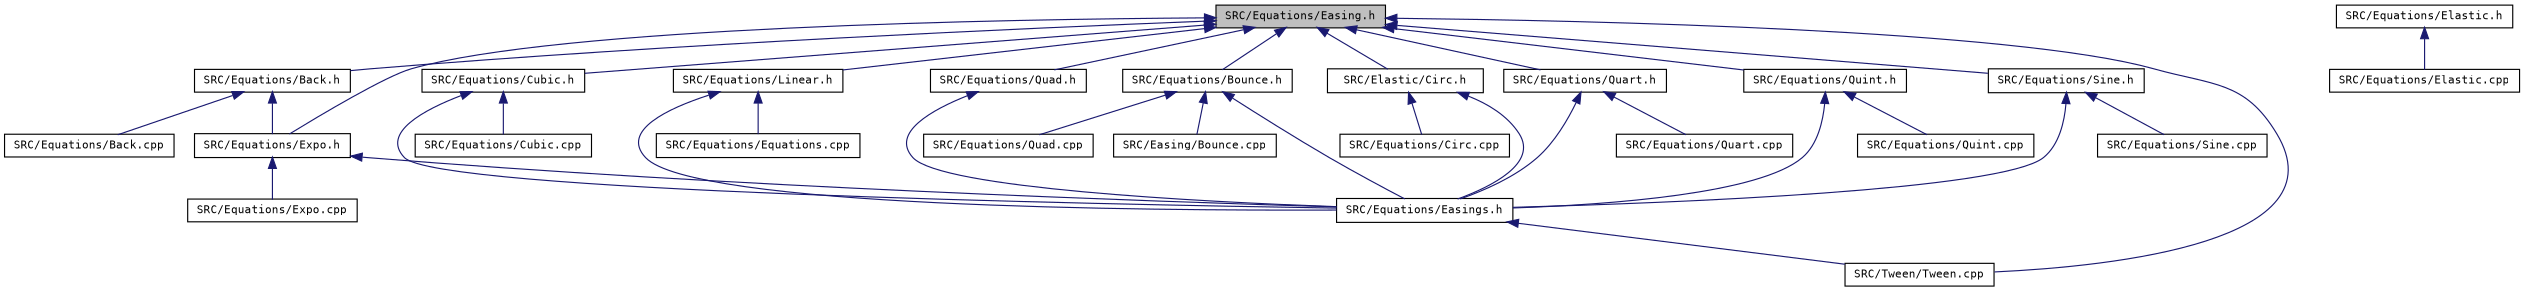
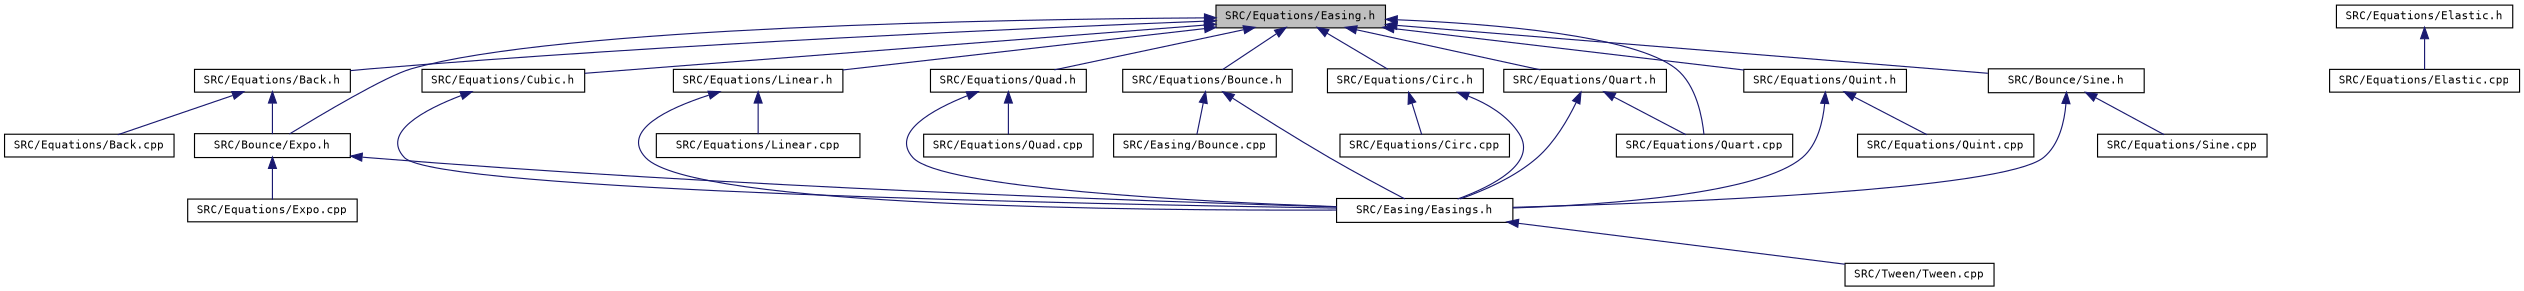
(2032, 48) -> (1514, 28)
(1405, 81) -> (1405, 81)
(2066, 81) -> (2066, 81)
(1102, 115) -> (1008, 119)
(272, 146) -> (272, 146)
(503, 146) -> none
(758, 146) -> (758, 146)
(1425, 210) -> (1425, 210)
